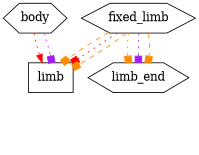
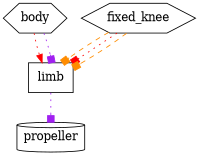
(138, 18) -> (138, 18)
(138, 78) -> none
none -> (51, 137)
